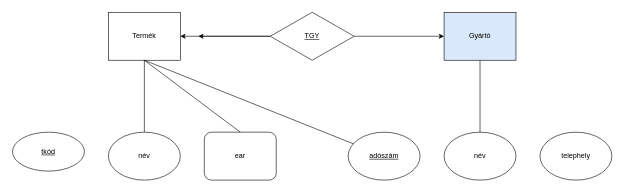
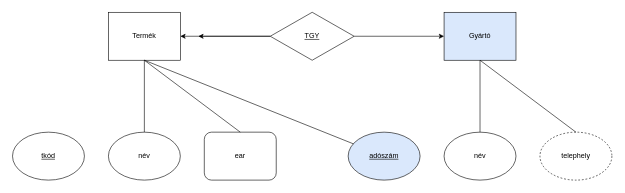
none -> (529, 97)
(48, 152) -> (48, 156)
(384, 156) -> (384, 156)
(576, 156) -> (576, 156)
